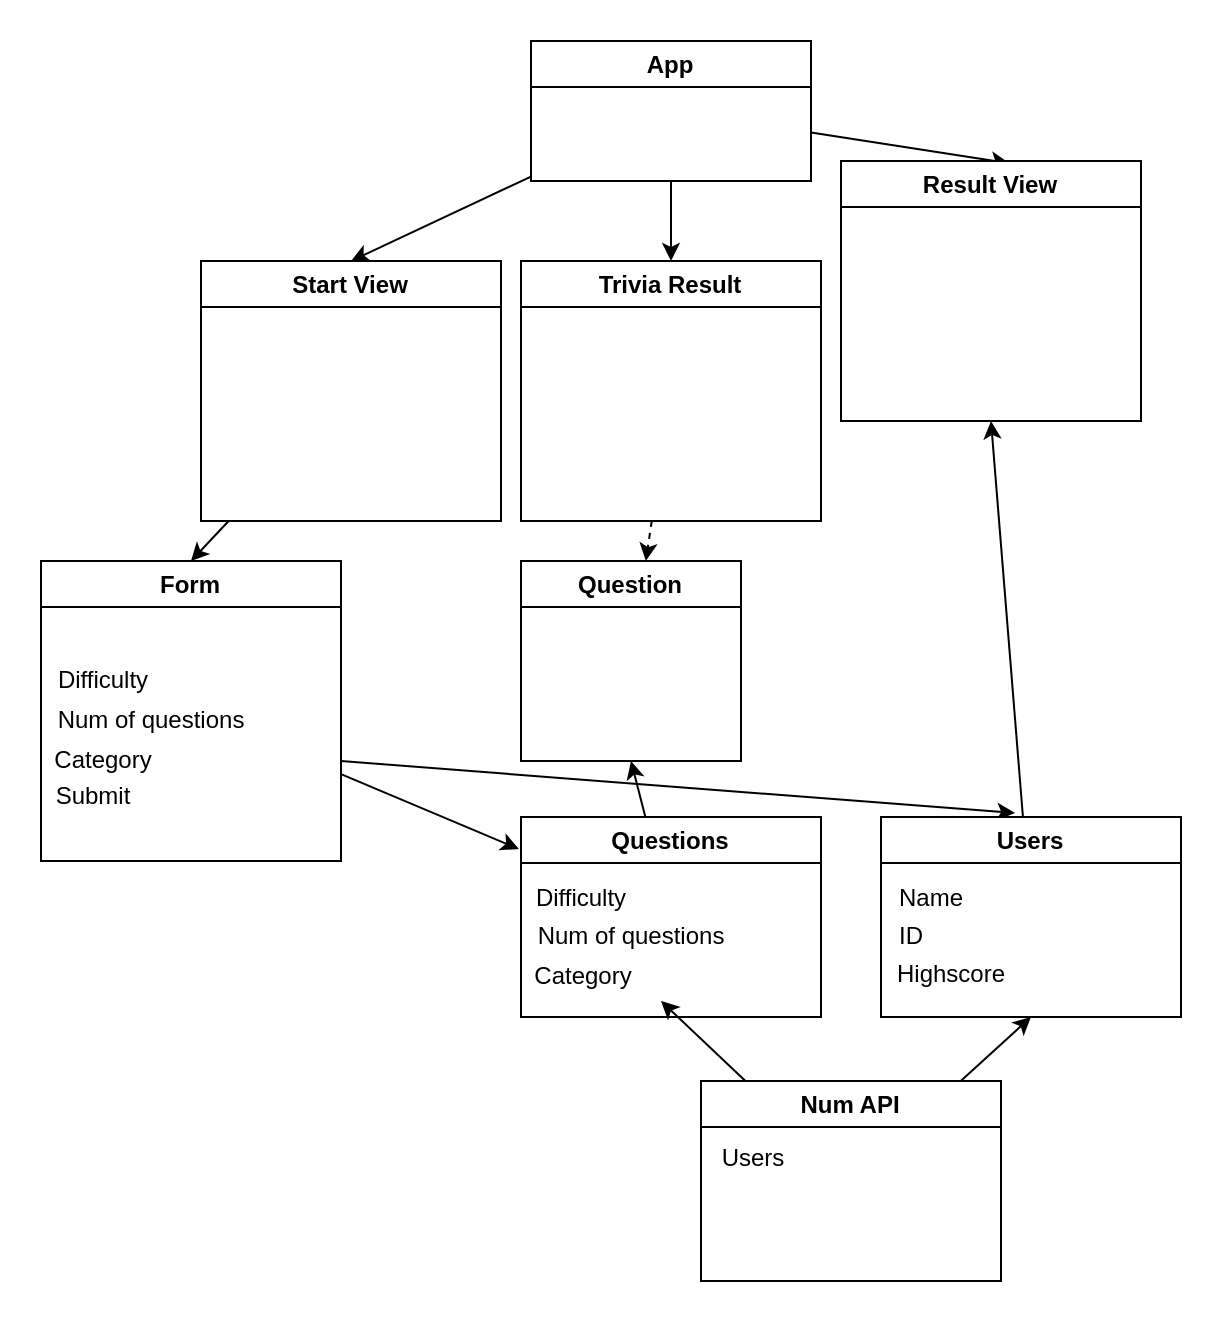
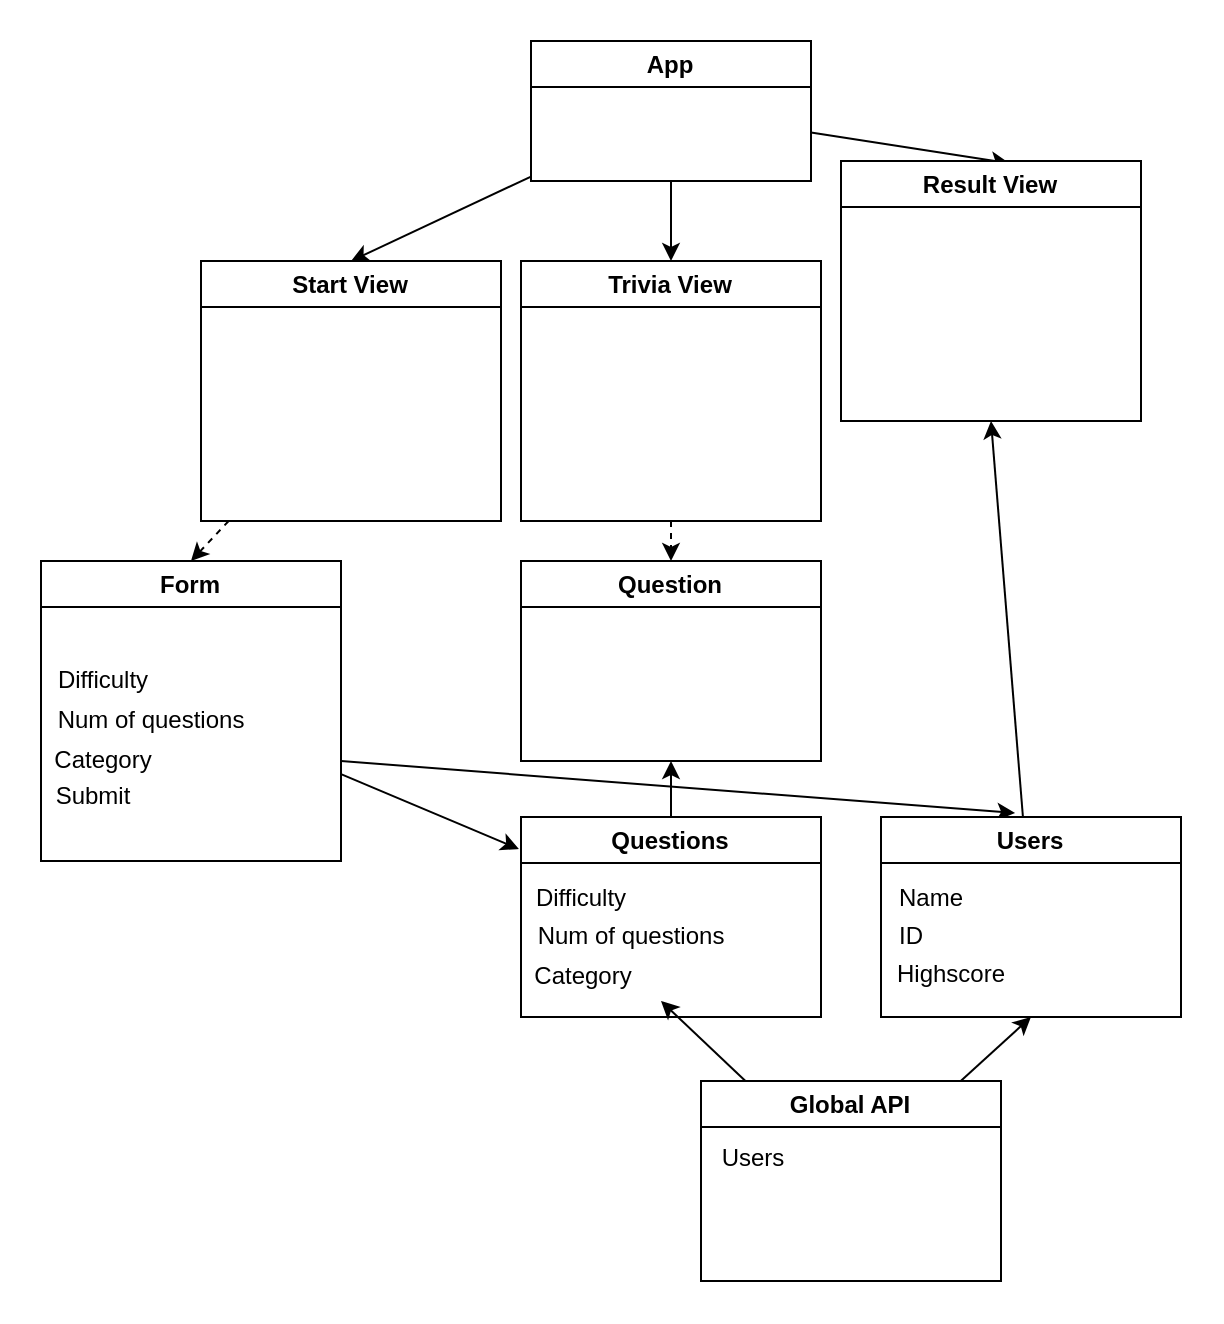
(670, 285) -> (670, 285)
(214, 536) -> (214, 536)
(631, 661) -> (671, 661)
(850, 1105) -> (850, 1105)
